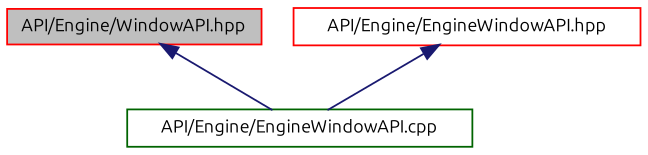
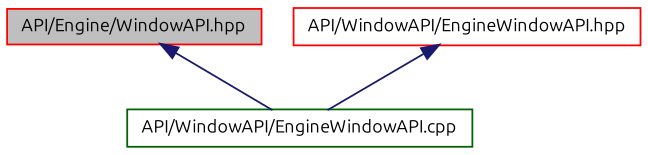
(467, 27) -> (467, 27)
(300, 128) -> (300, 128)
